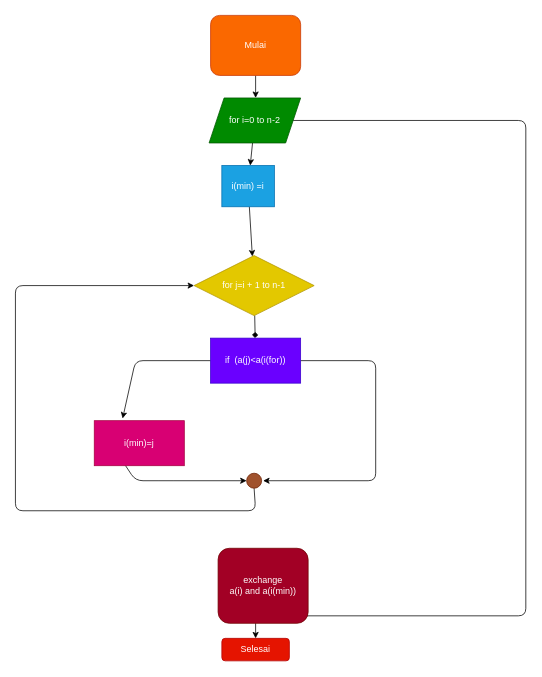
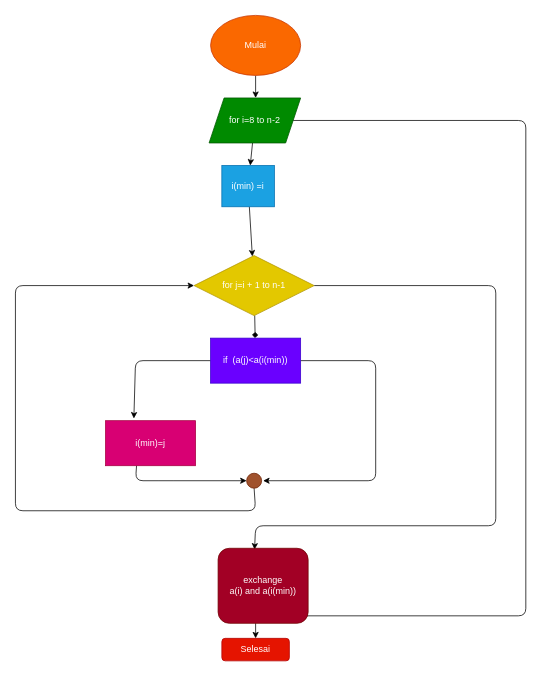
(255, 45) -> (255, 45)
(255, 120) -> (255, 120)
(255, 360) -> (255, 360)
none -> (495, 441)
(139, 443) -> (150, 443)
